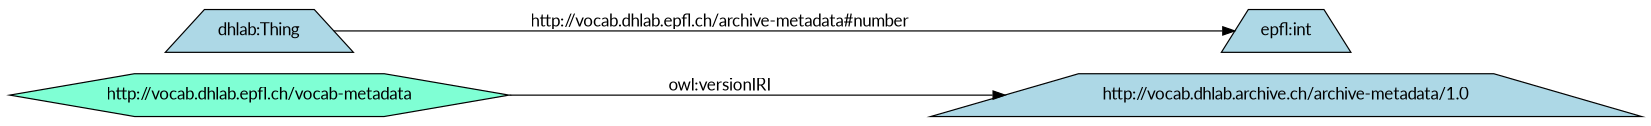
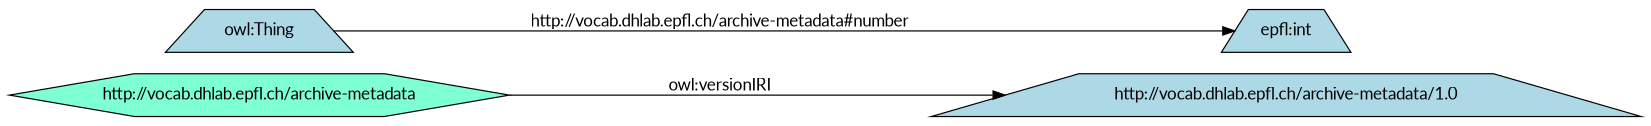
(259, 31) -> (259, 31)
(259, 95) -> (259, 95)
(1286, 95) -> (1286, 95)
